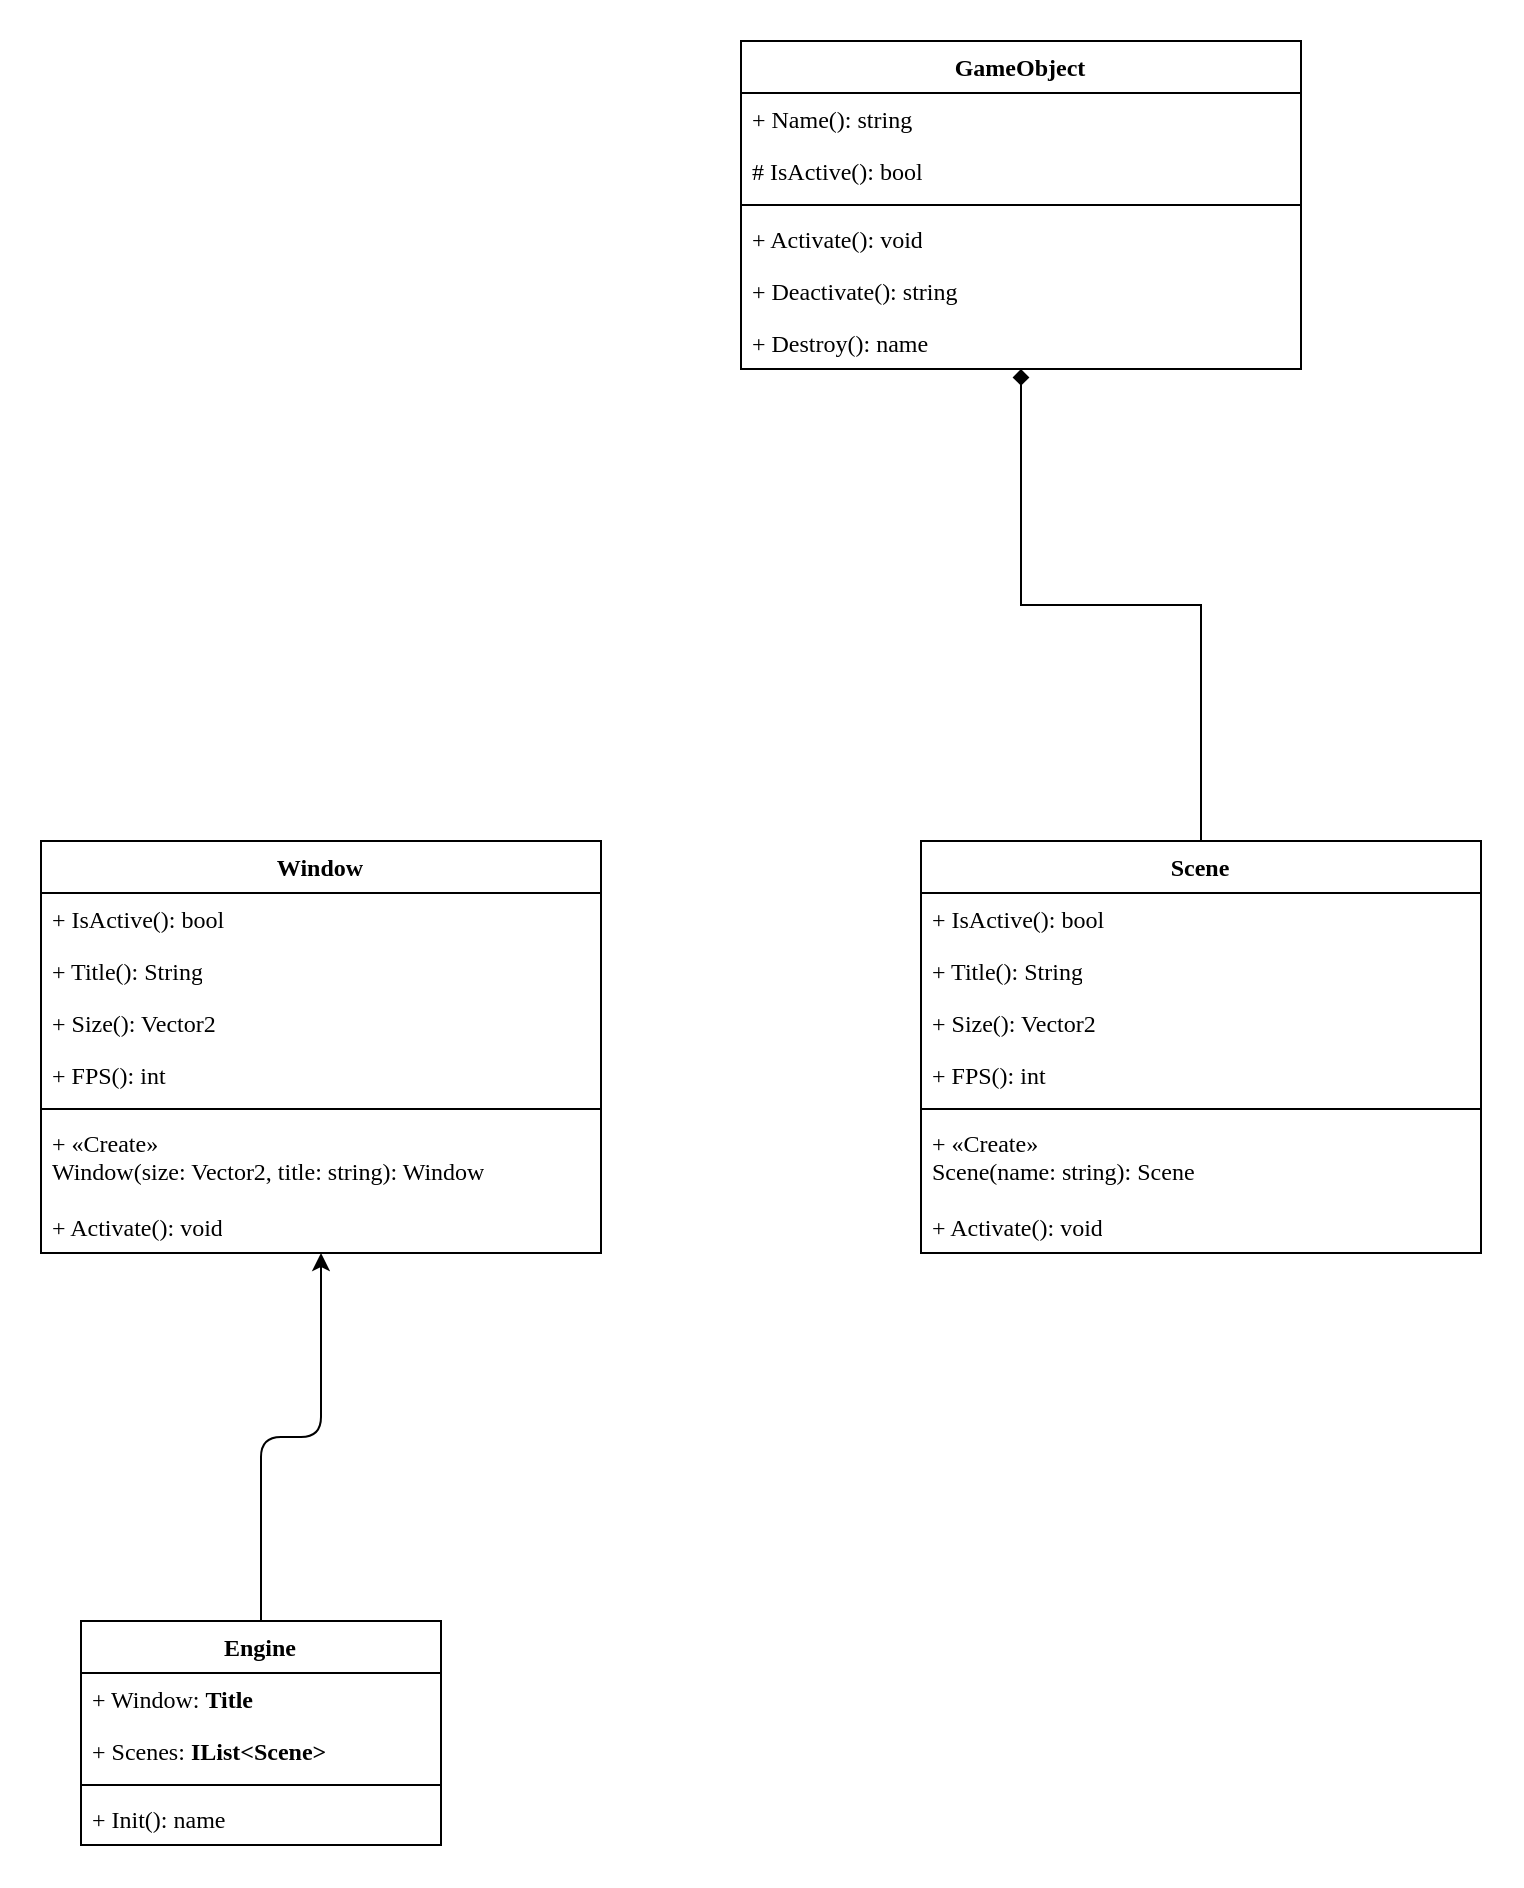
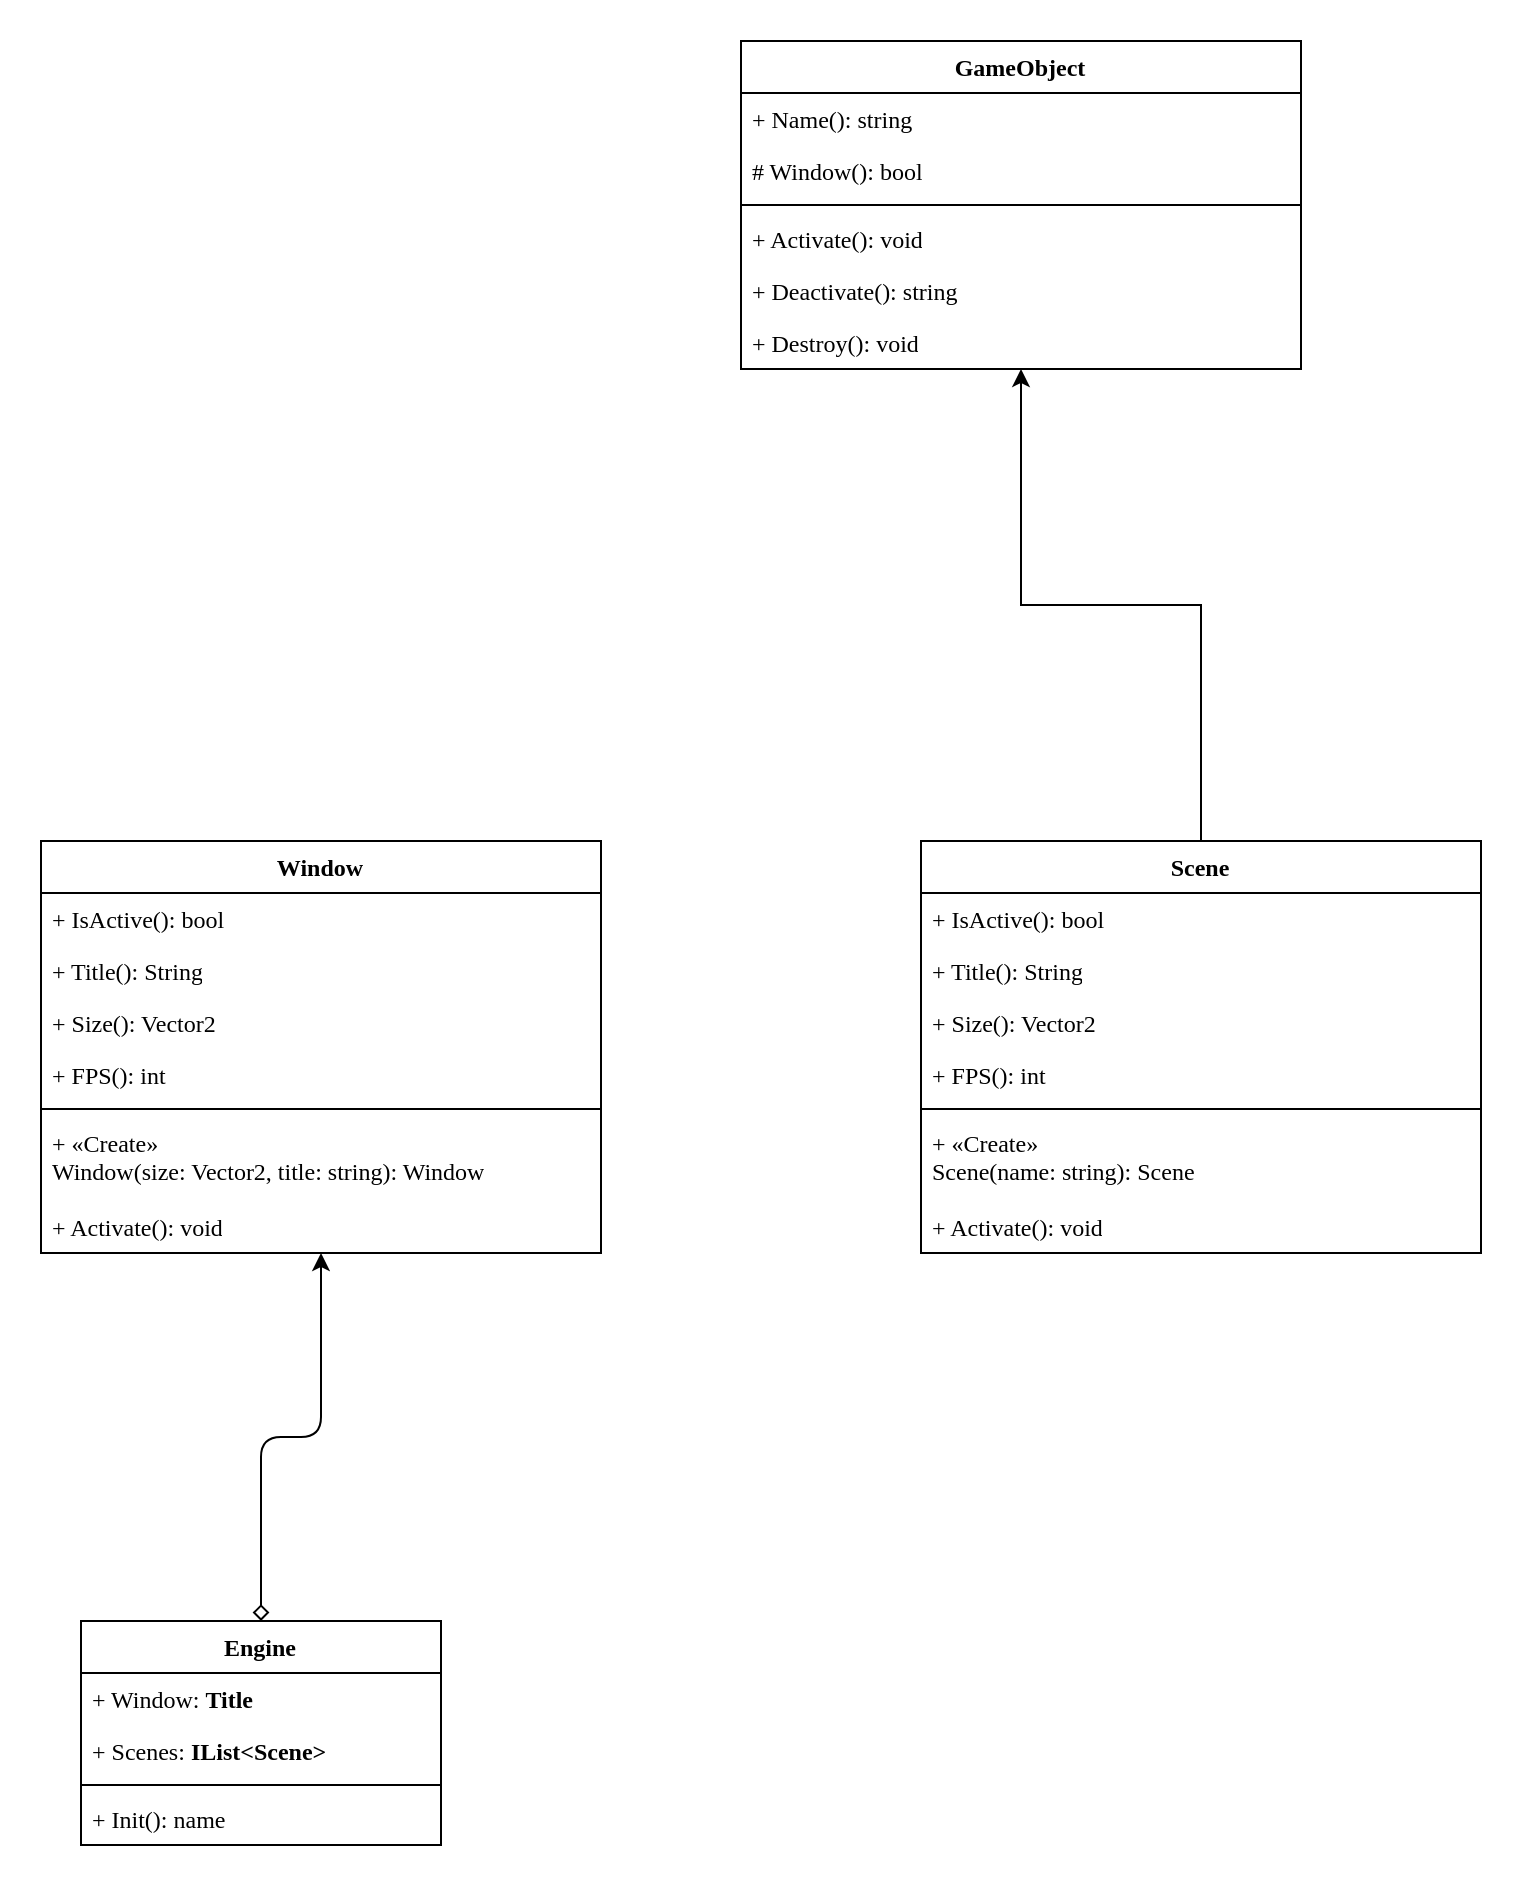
(858, 173) -> (845, 173)
(858, 345) -> (855, 345)
(1021, 385) -> (1021, 384)
(261, 1612) -> (261, 1605)
